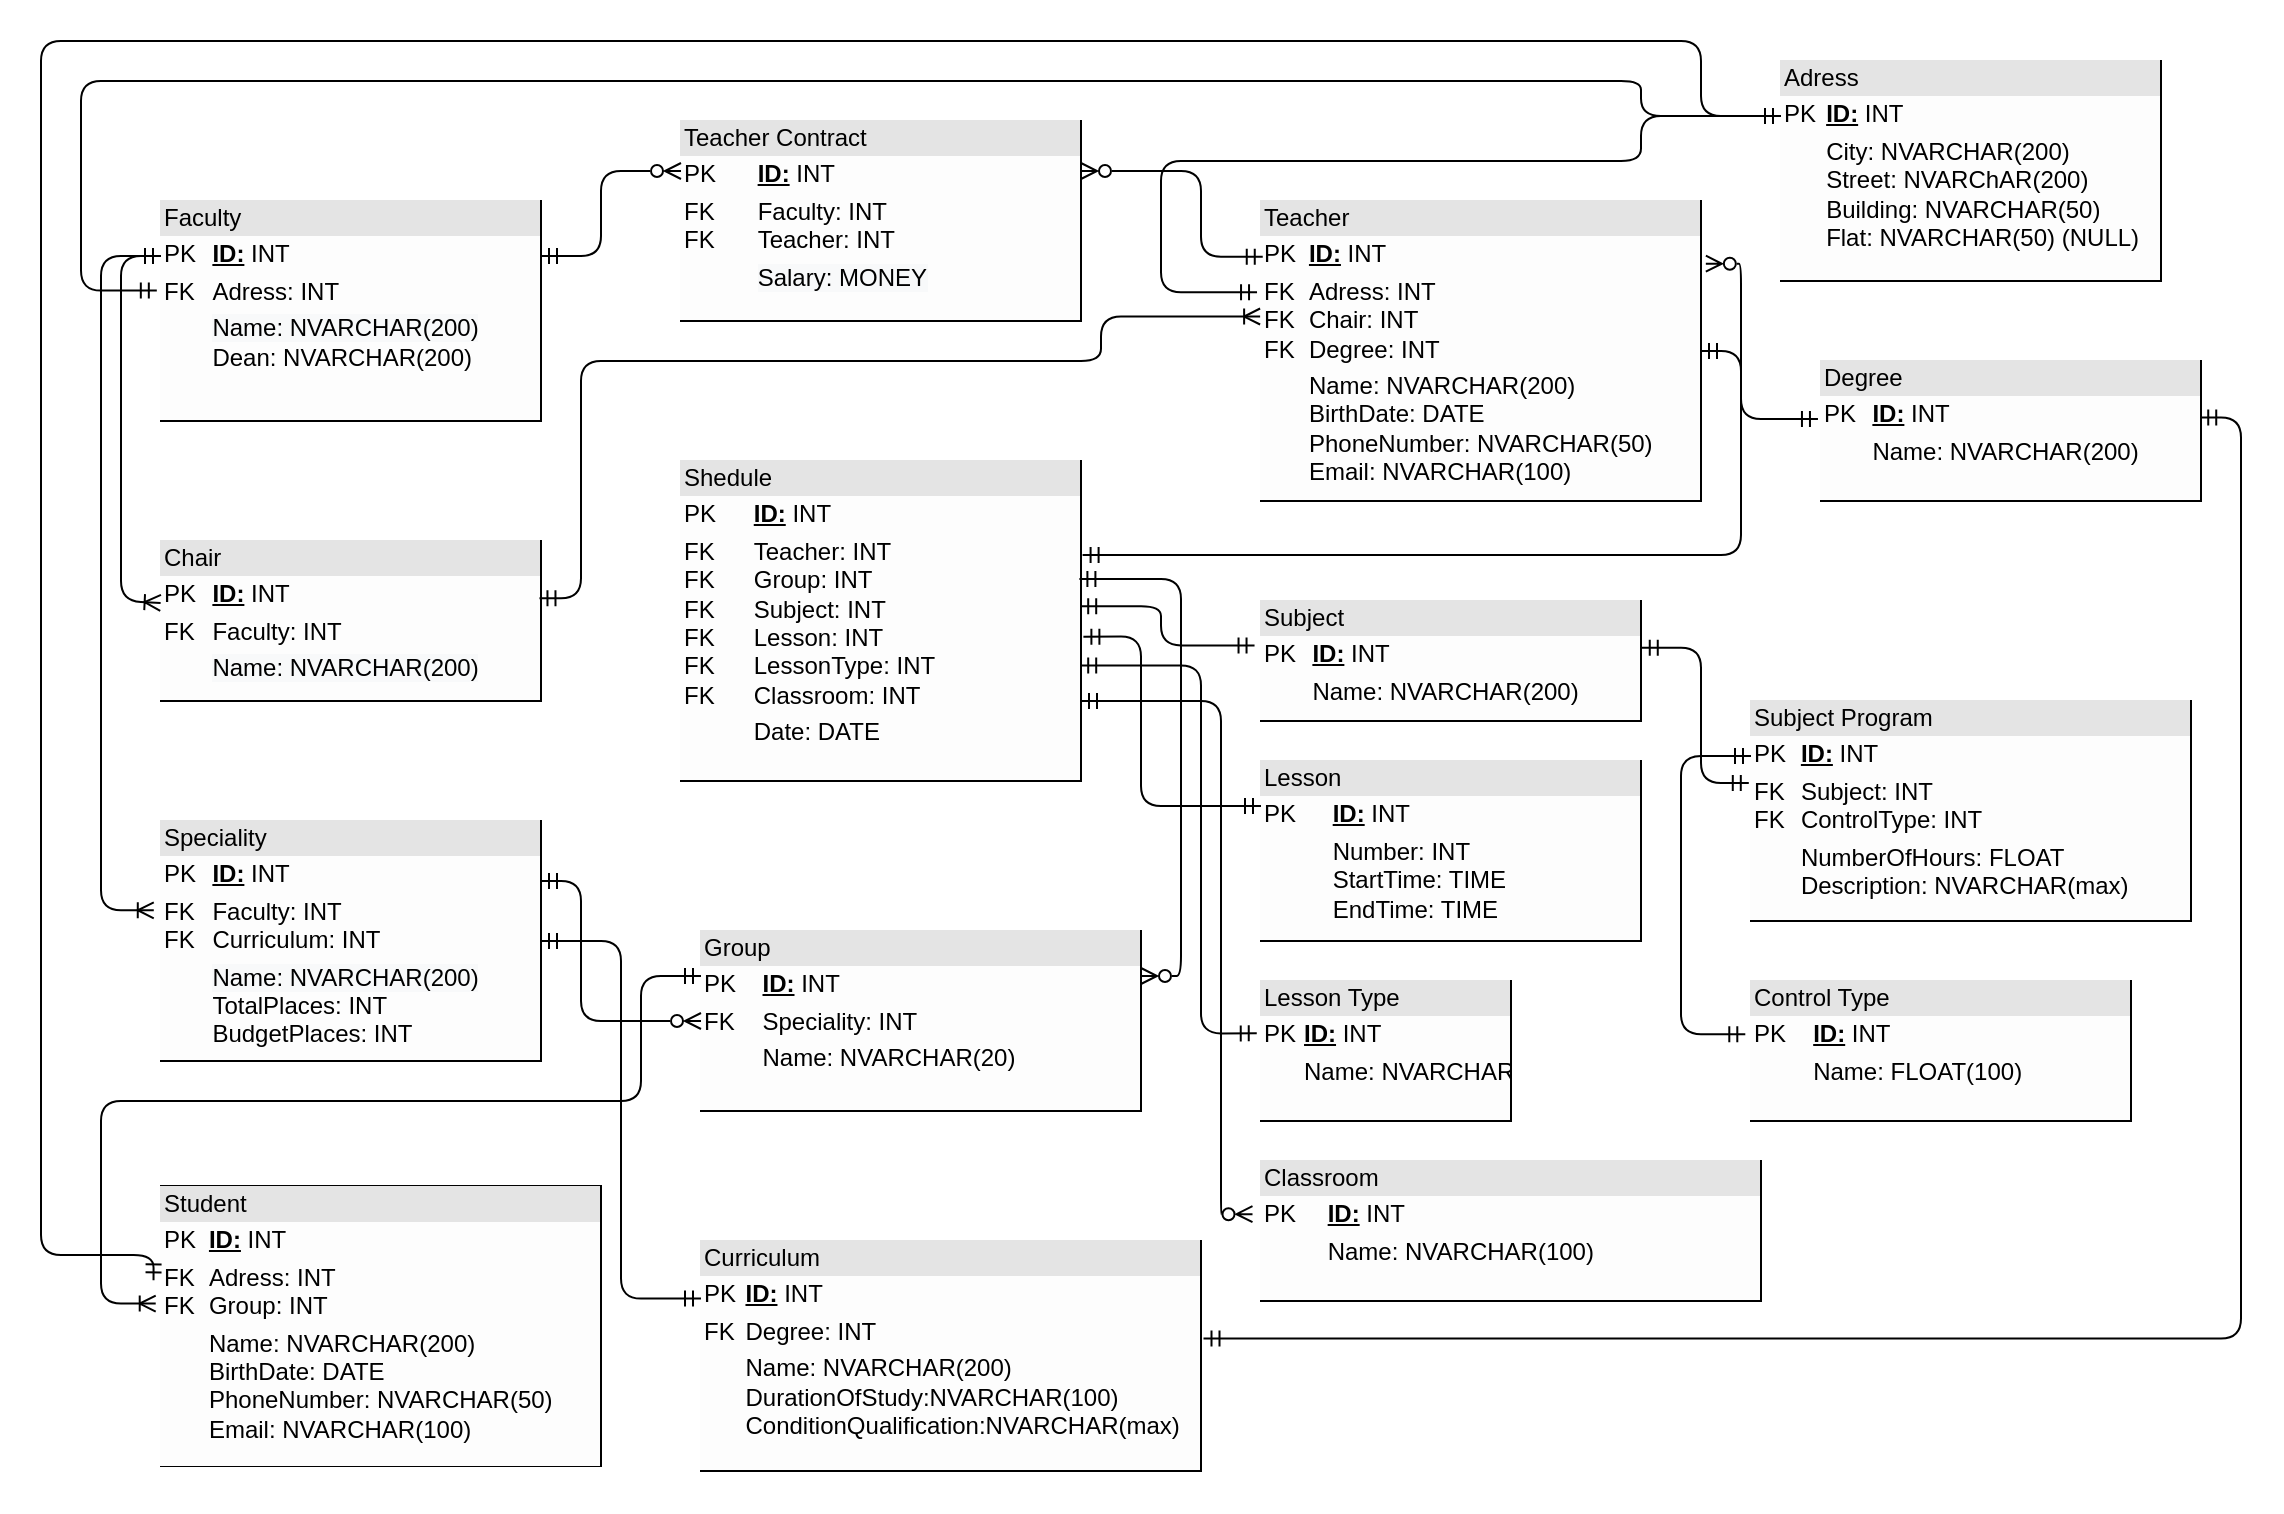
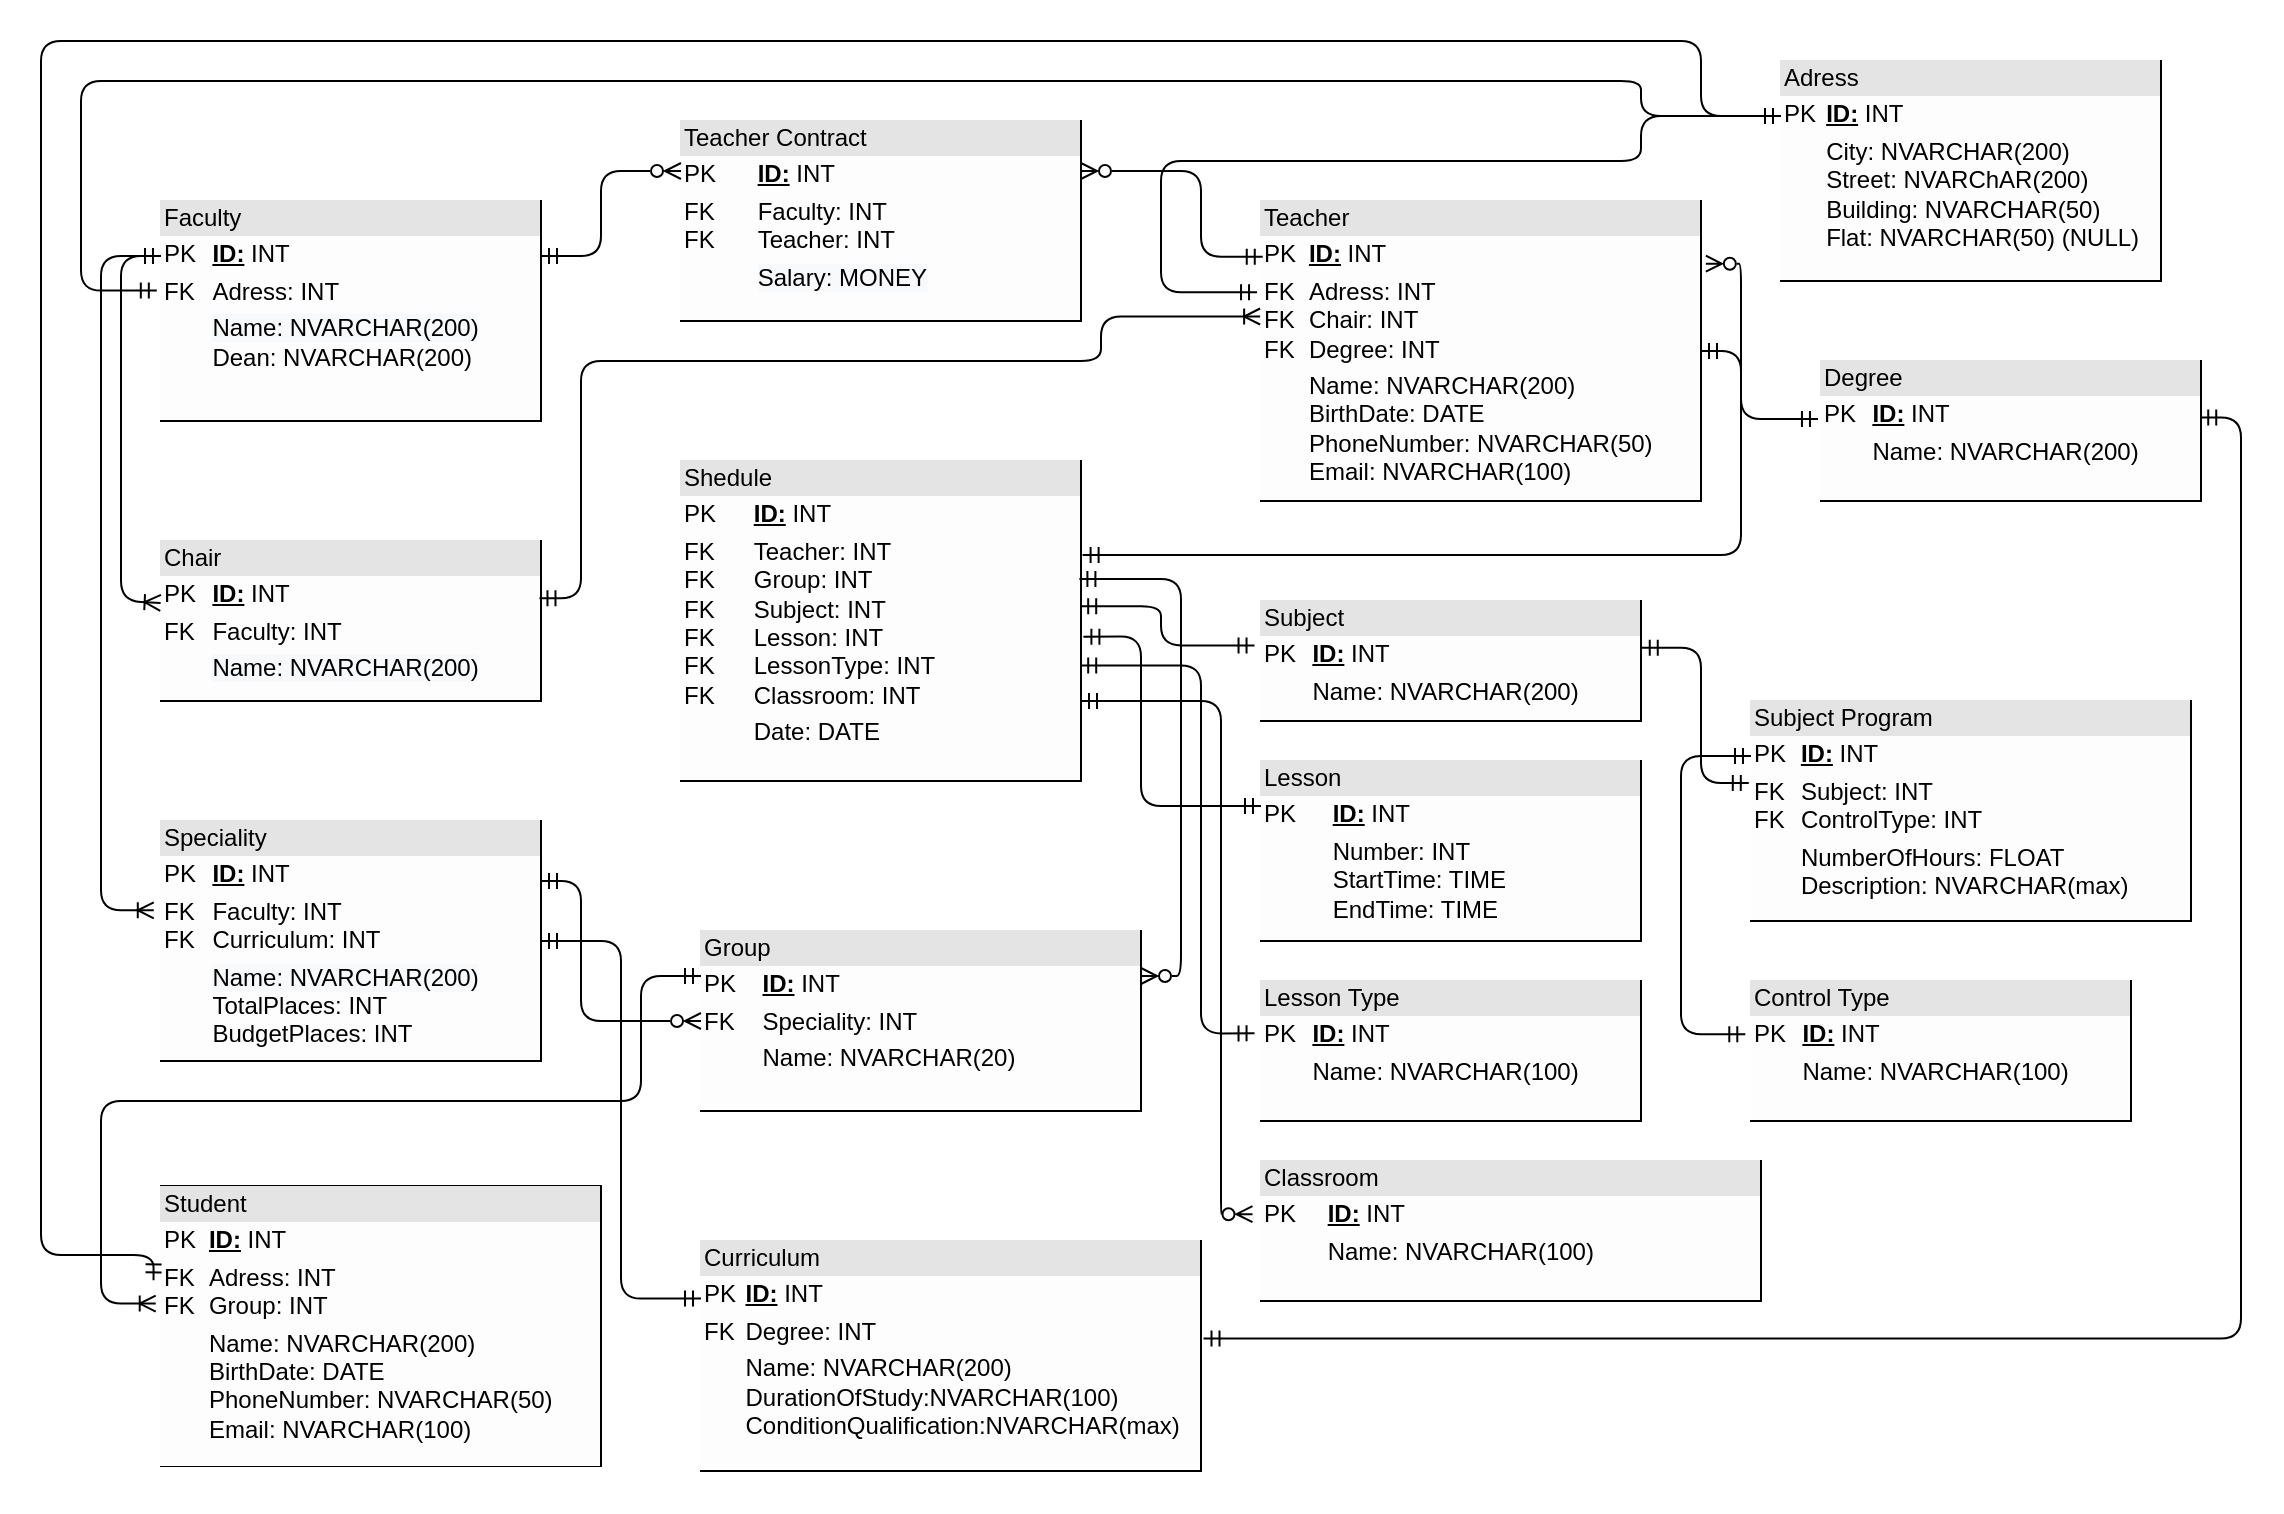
(1852, 1024) -> (1872, 1024)
(1386, 1051) -> (1451, 1051)
